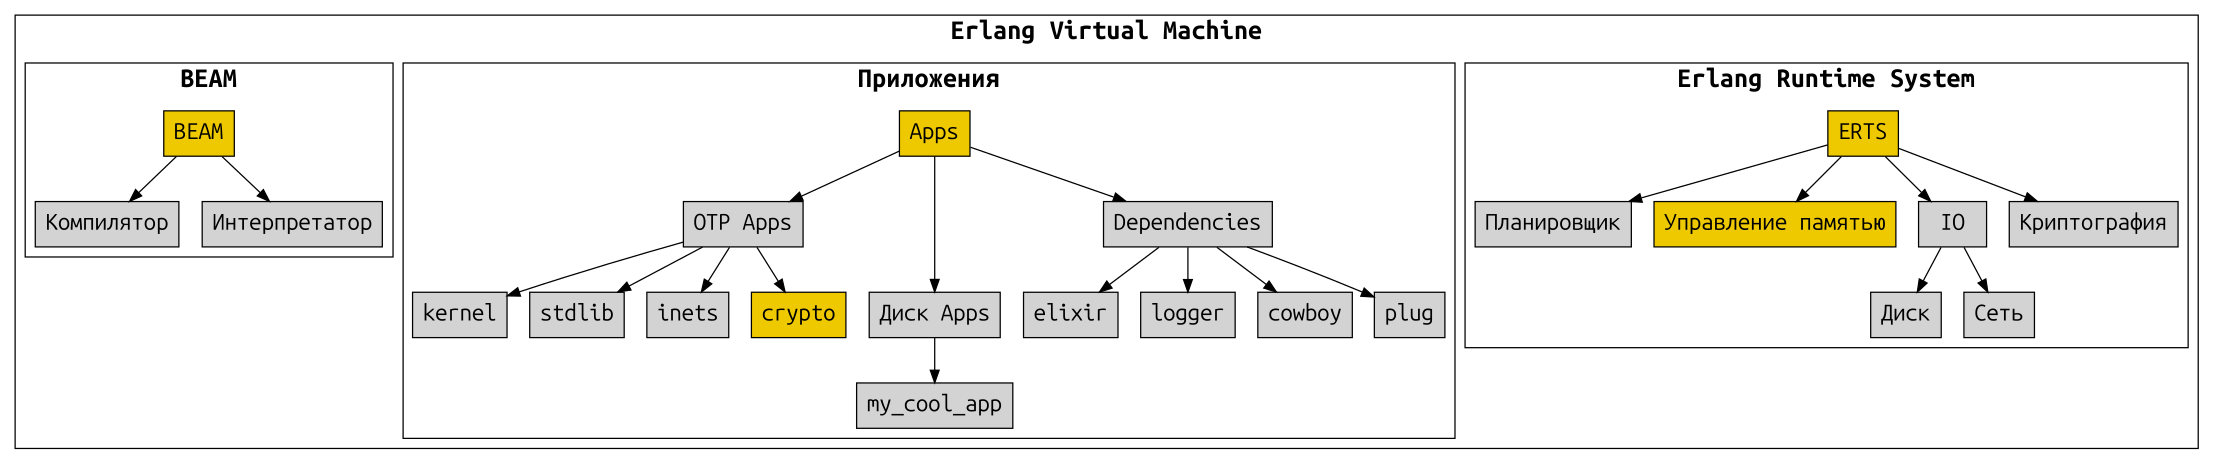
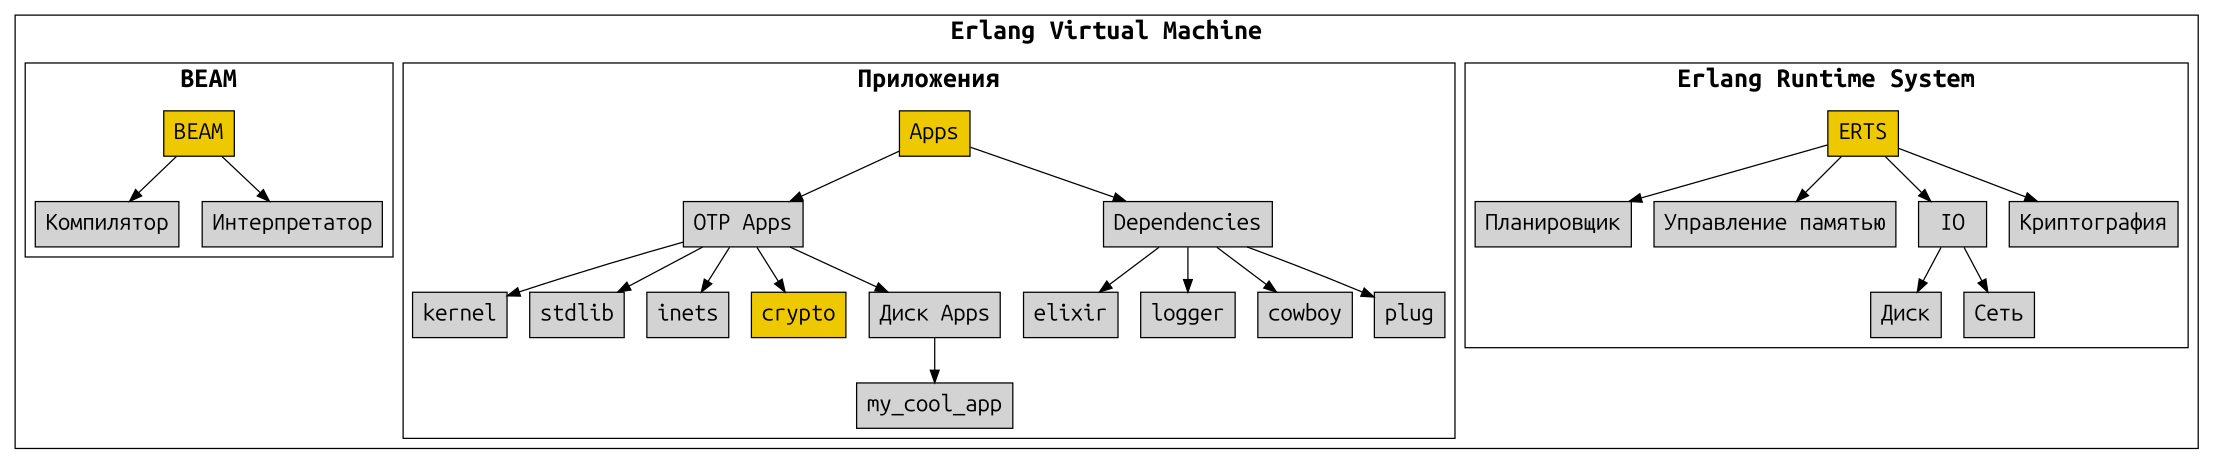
(935, 218) -> (833, 267)
(1775, 224) -> (1775, 224)
